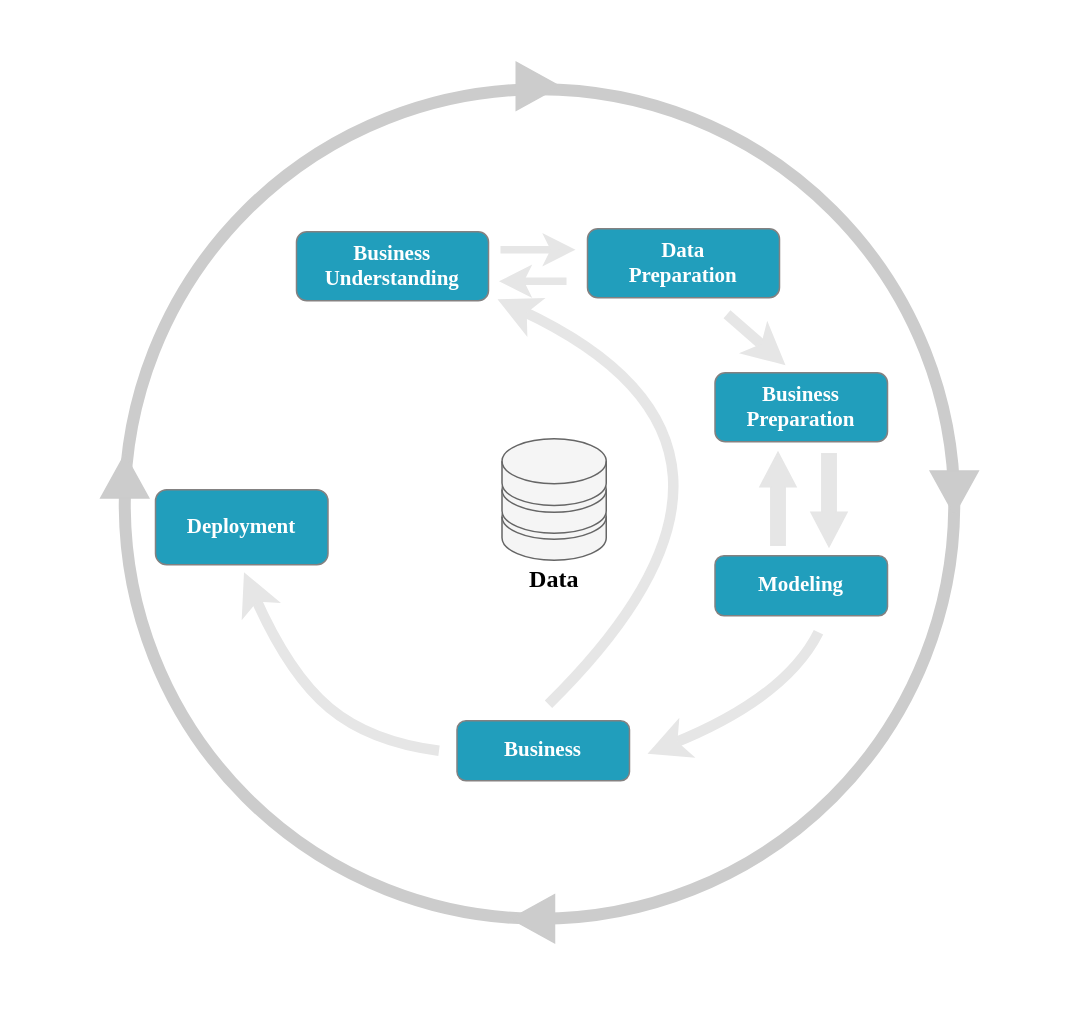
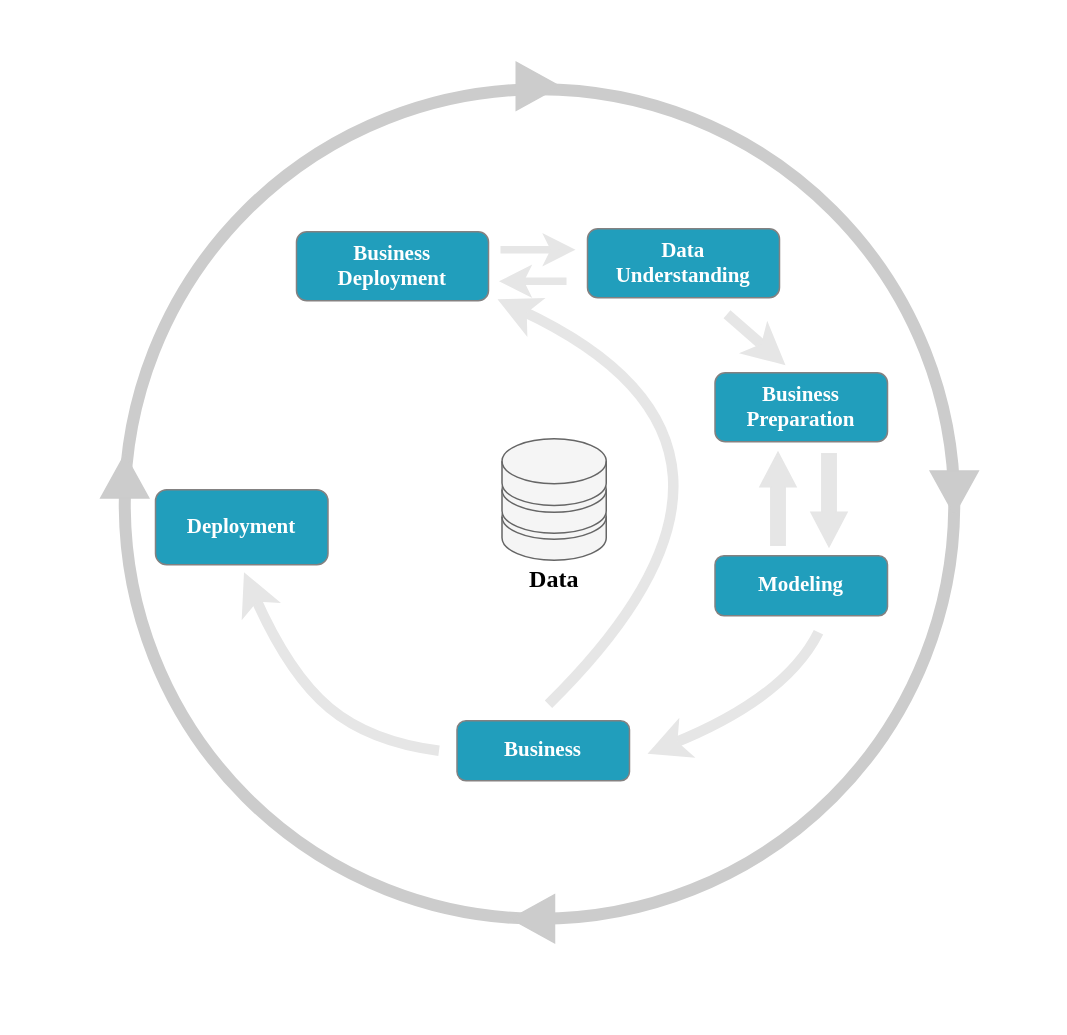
(683, 263) -> (683, 263)
(392, 266) -> (392, 266)
